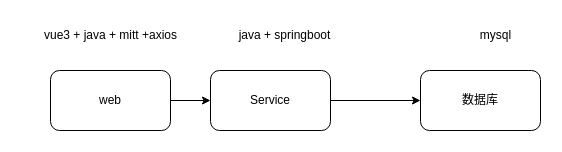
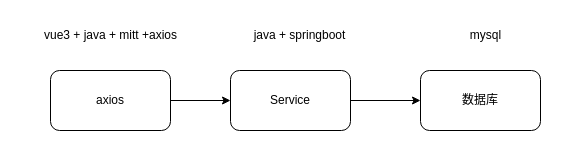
(285, 36) -> (300, 36)
(496, 36) -> (486, 36)
(111, 101) -> (111, 101)
(271, 101) -> (291, 101)
